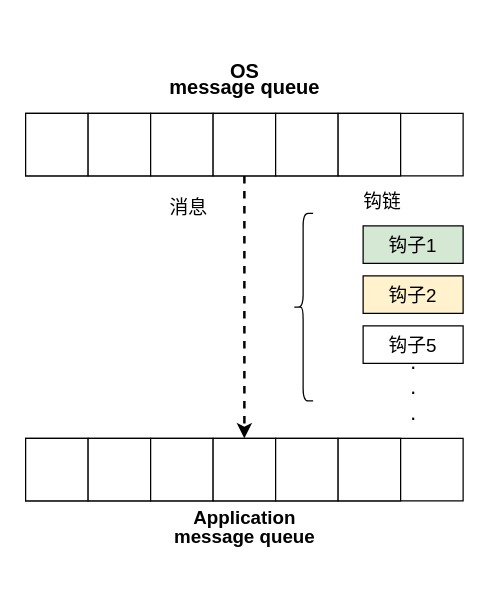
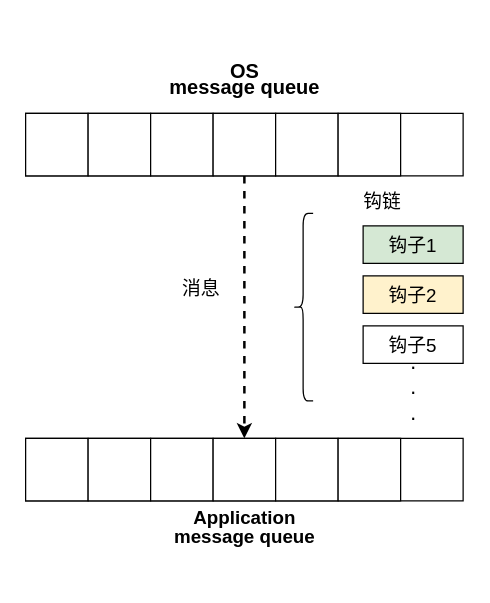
(188, 207) -> (201, 288)
